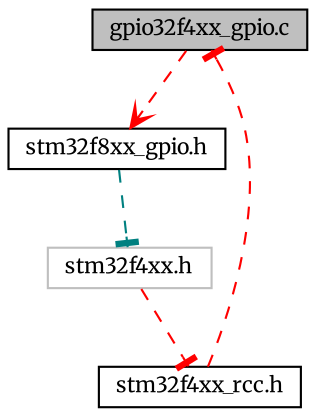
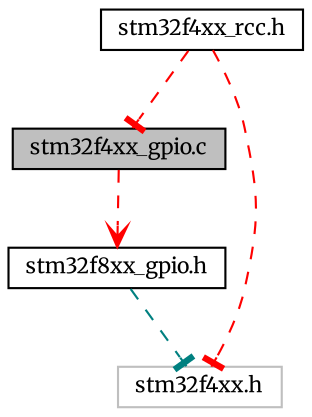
(200, 30) -> (119, 149)
(162, 323) -> (256, 203)
